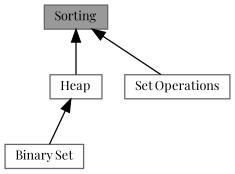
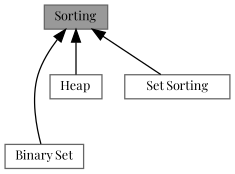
(177, 87) -> (177, 87)
(57, 128) -> (35, 89)
